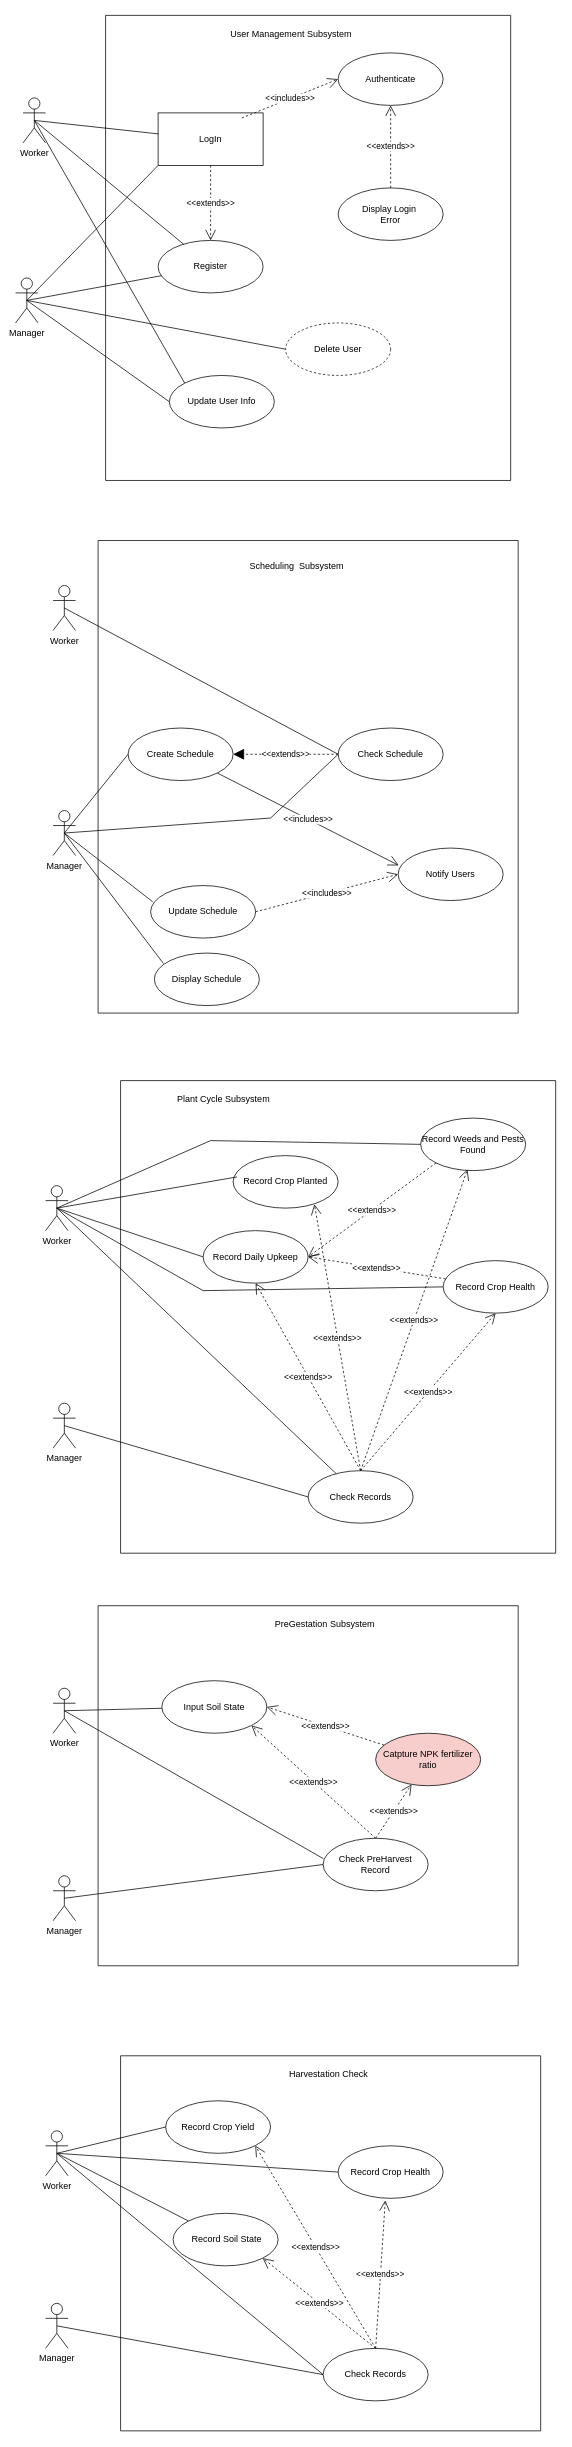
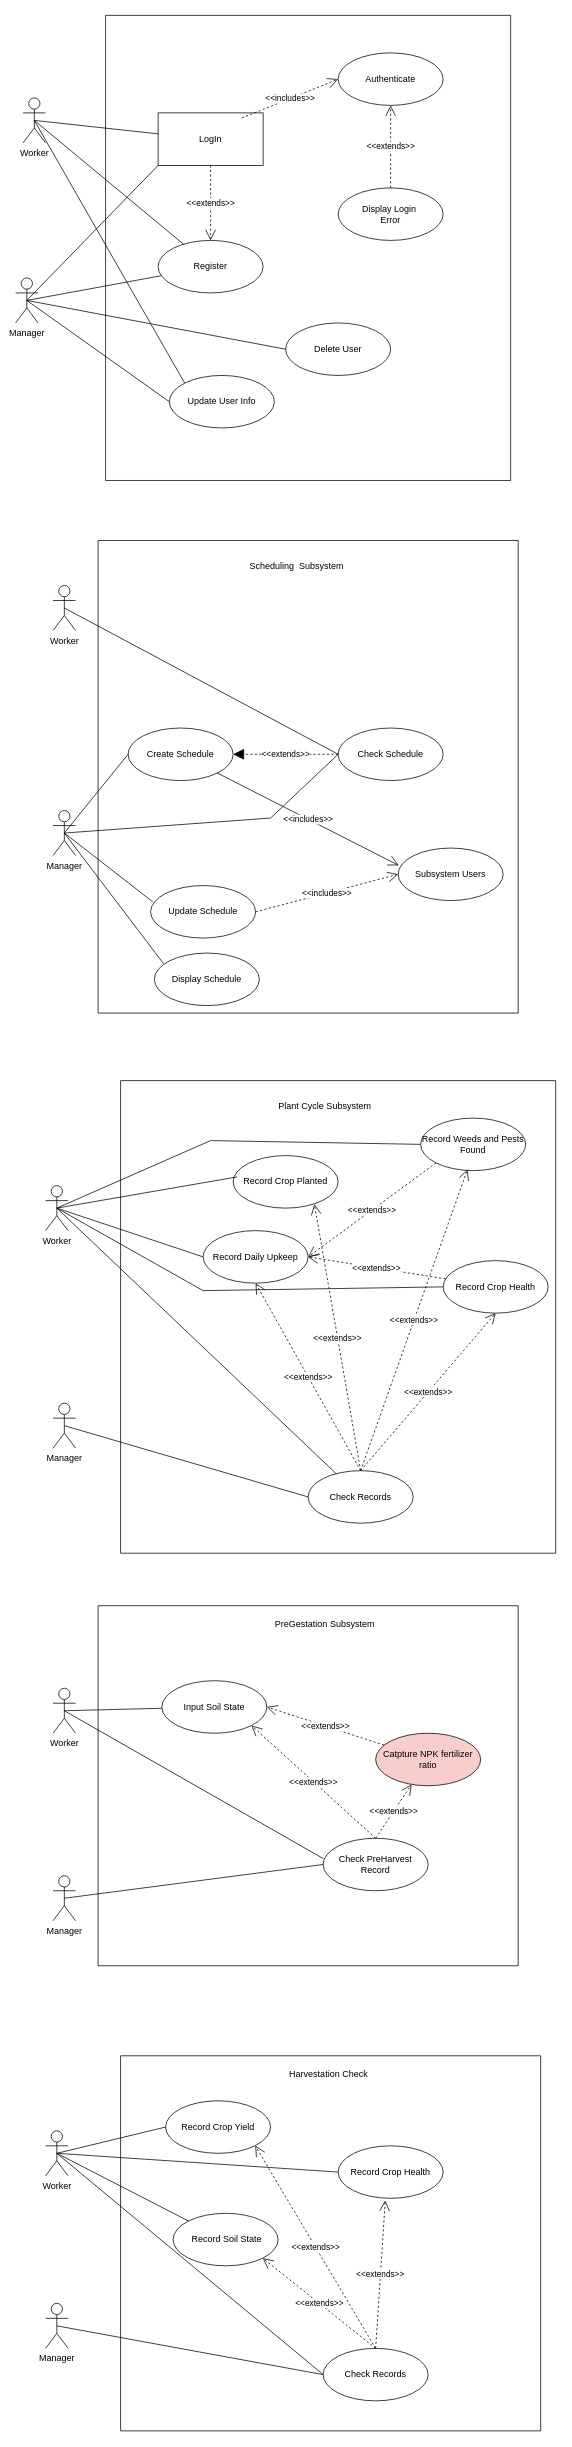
(291, 34) -> none
(338, 349) -> (338, 349)
(450, 874) -> (450, 874)
(224, 1099) -> (325, 1107)
